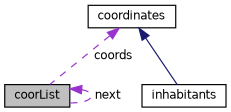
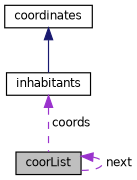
(80, 60) -> (49, 130)
